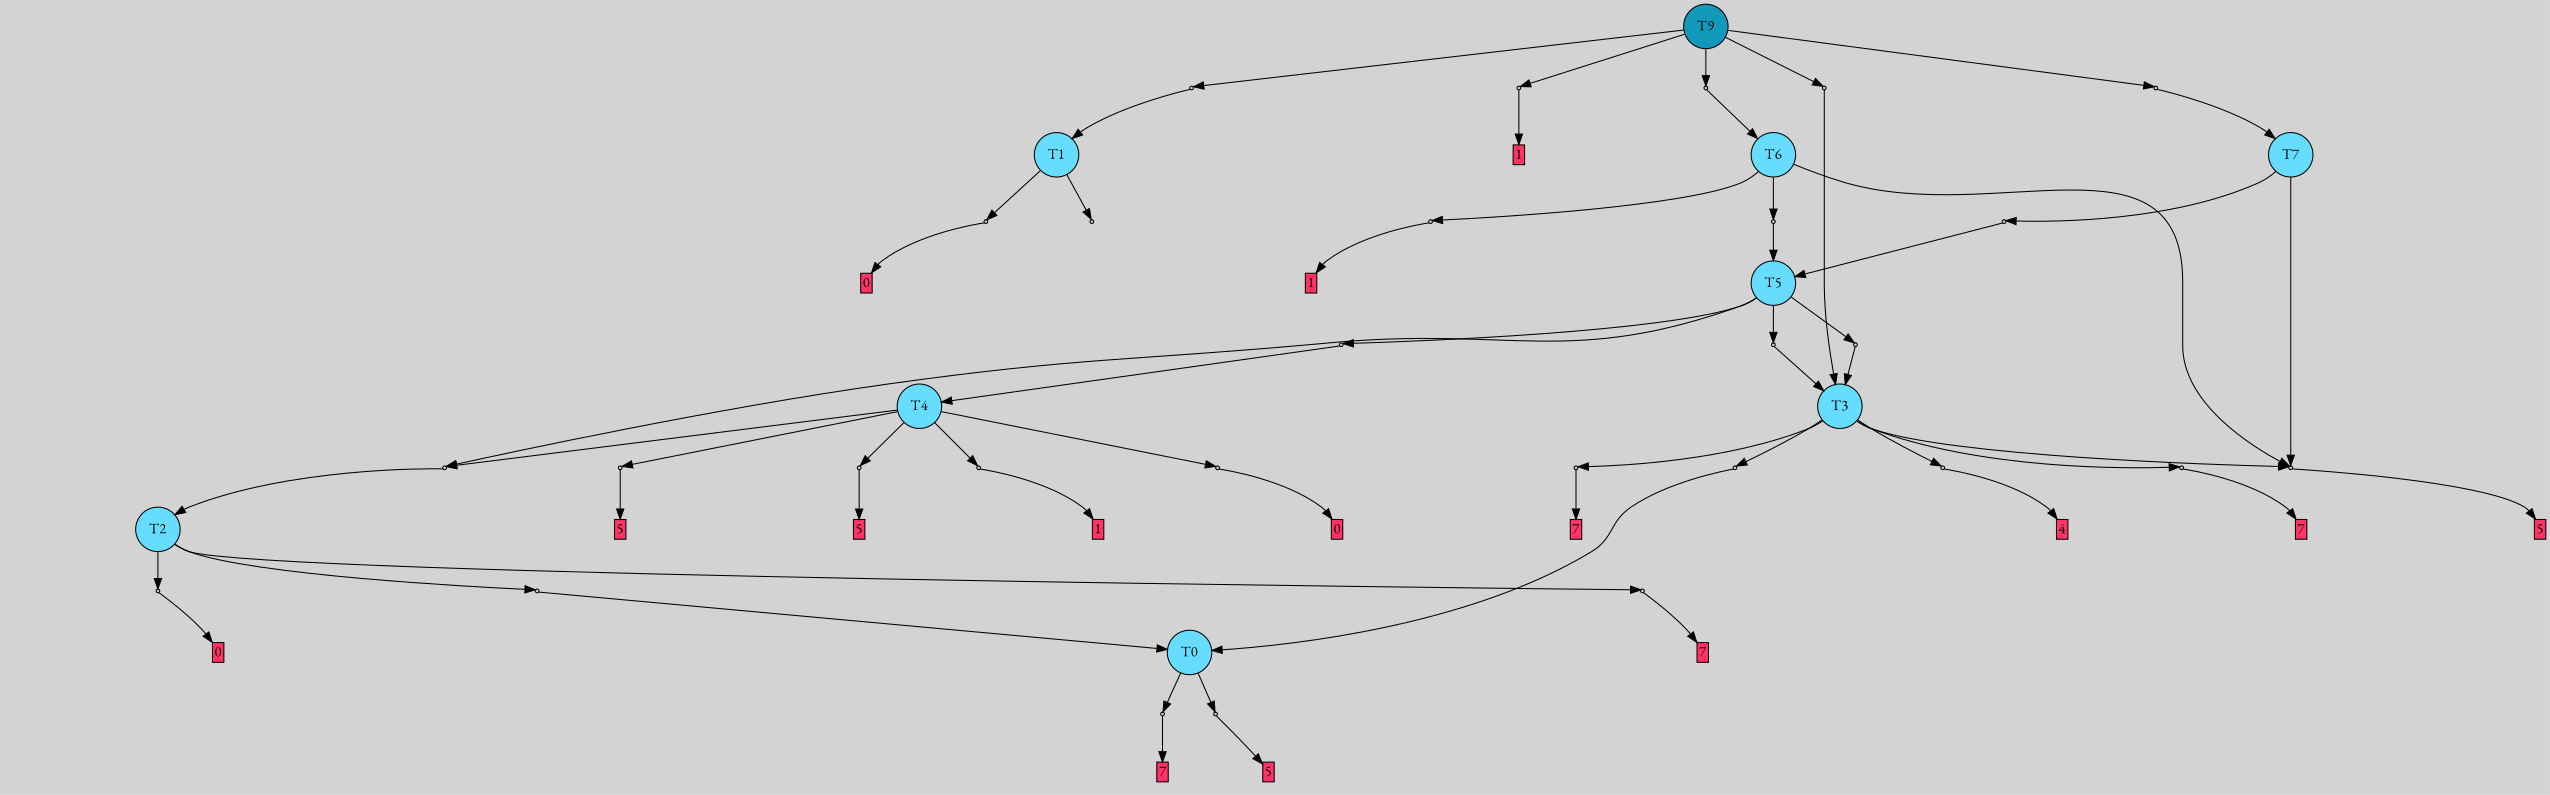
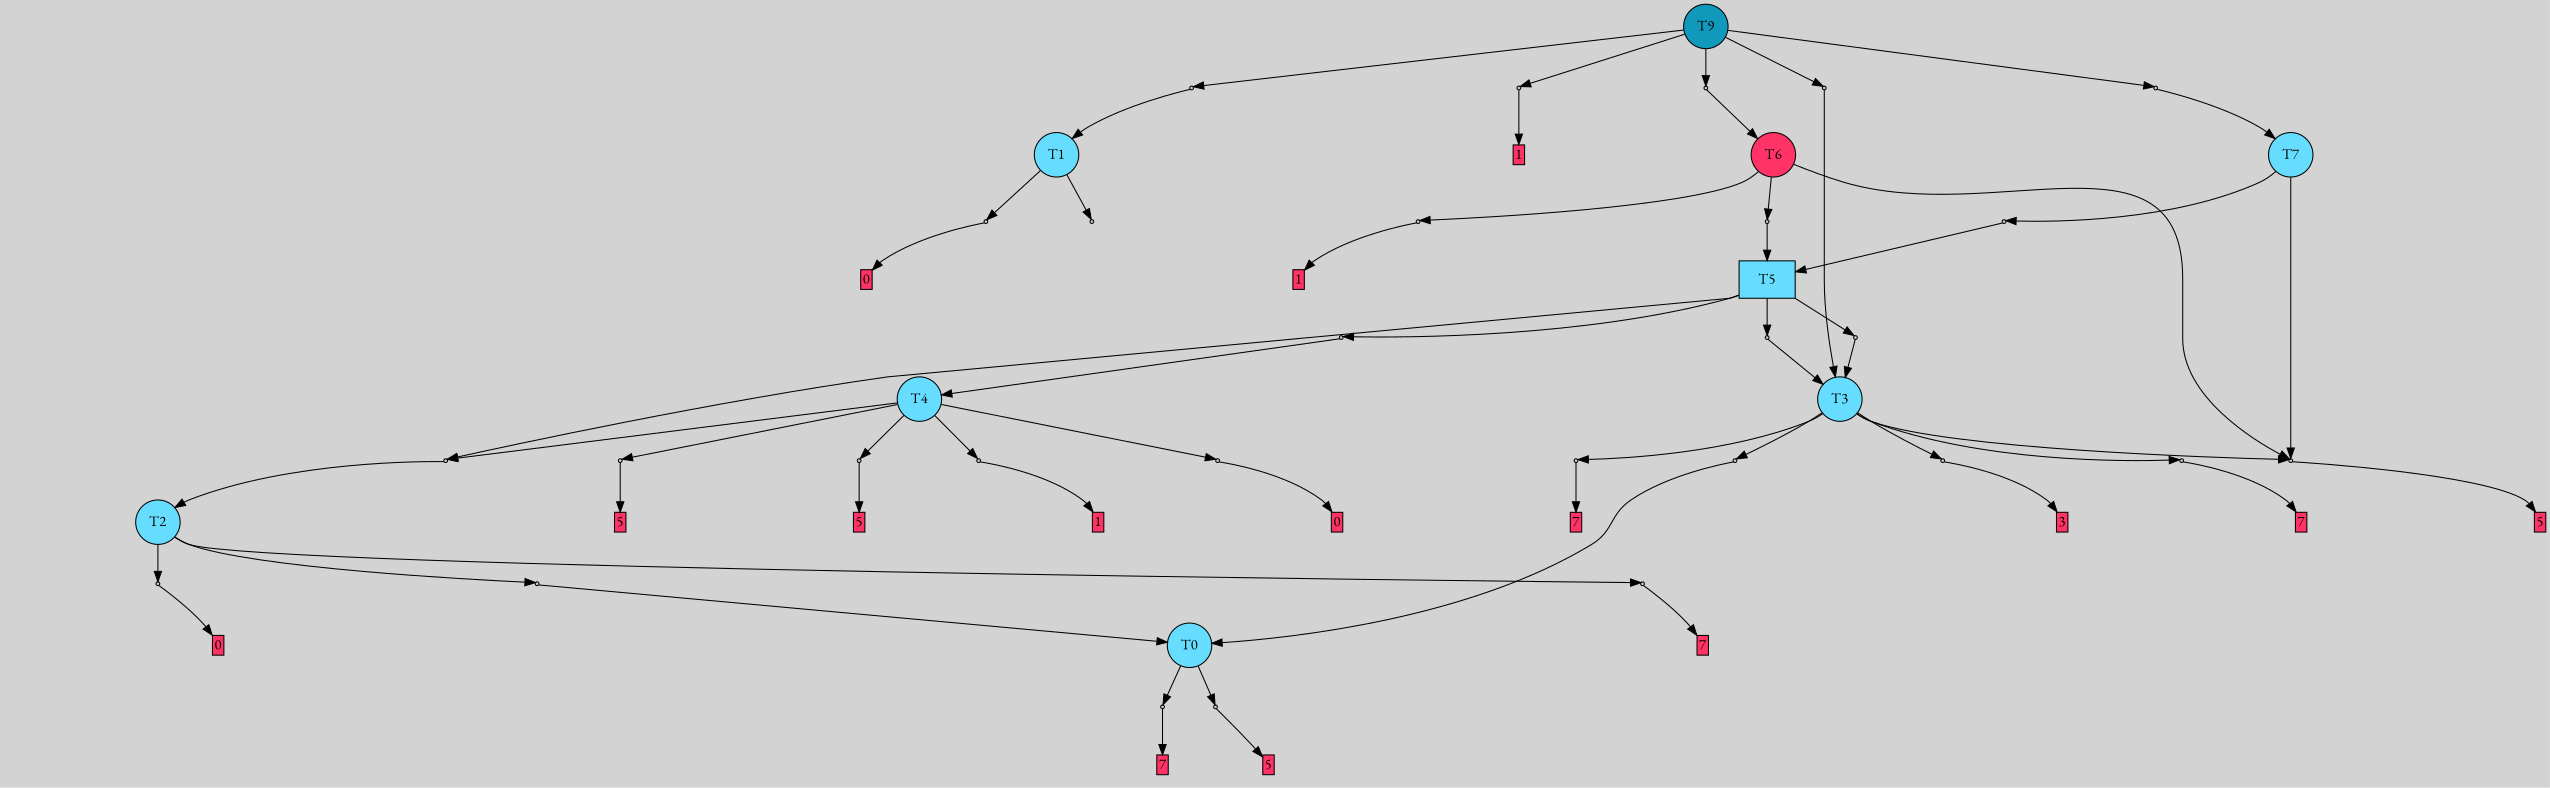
(1773, 155) -> (1773, 155)
(1773, 283) -> (1767, 280)
(2062, 529) -> (2062, 522)
